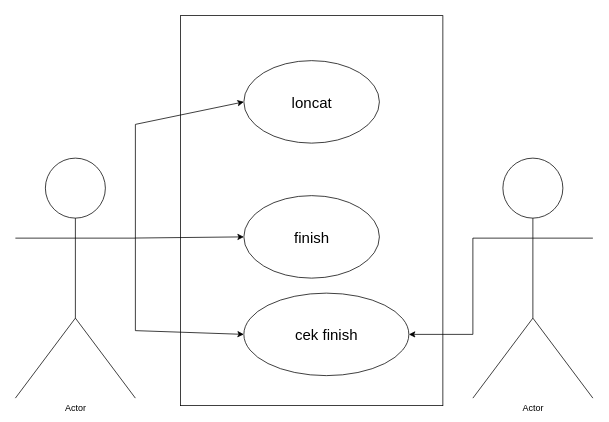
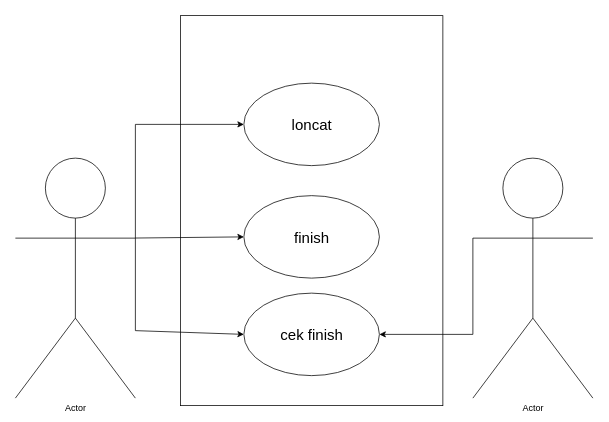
(312, 102) -> (312, 124)
(326, 334) -> (312, 334)
